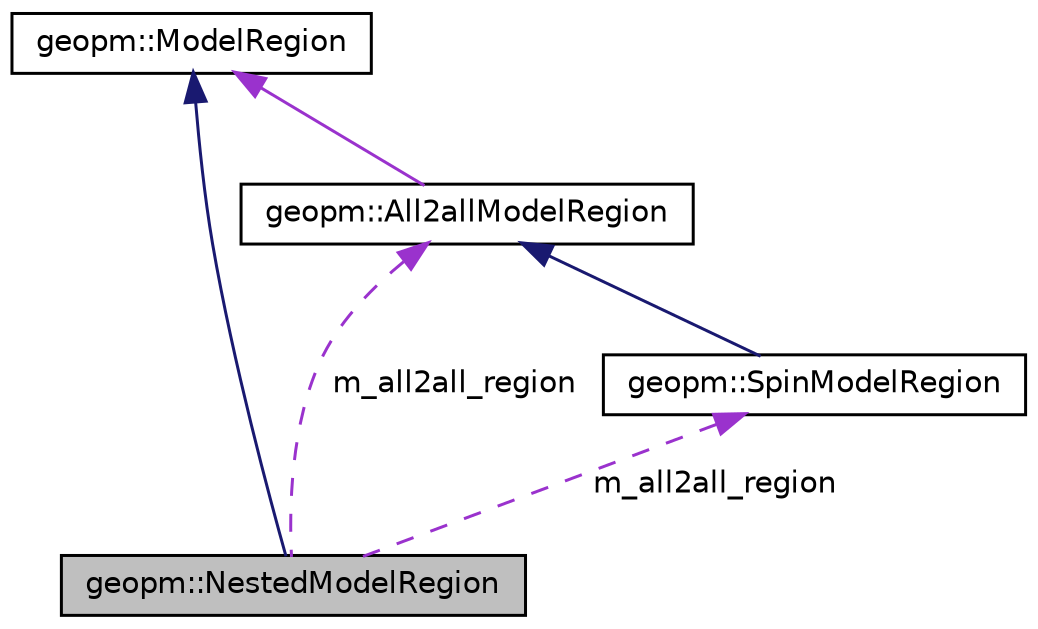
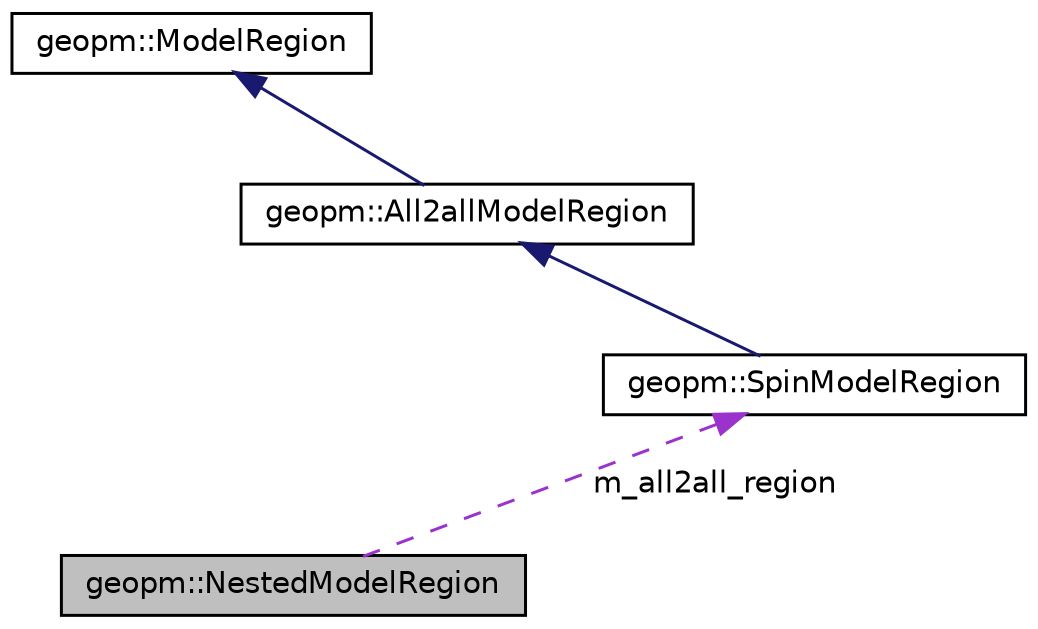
(343, 137) -> (343, 137)
(230, 332) -> none
(308, 393) -> none
